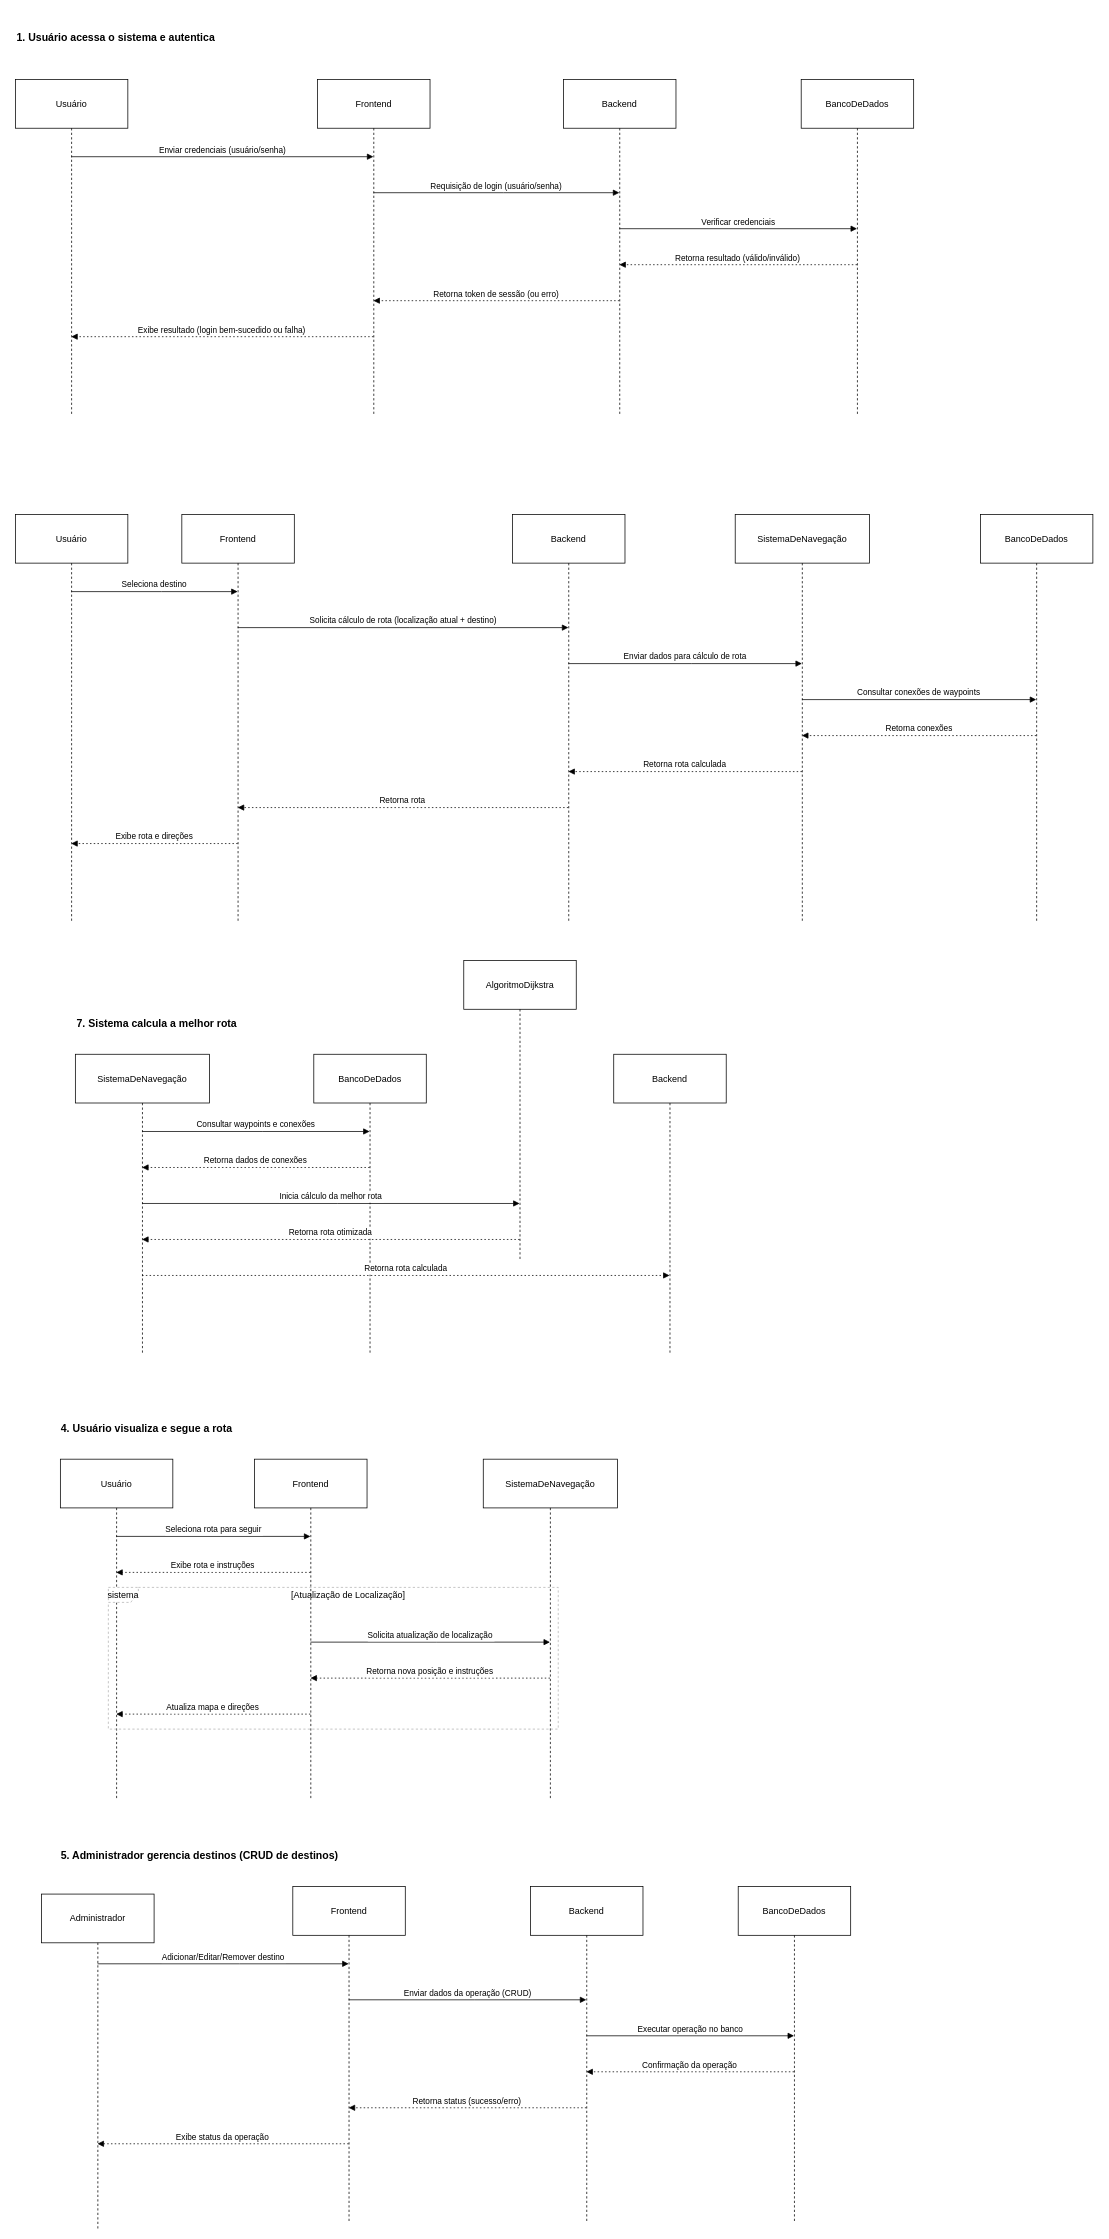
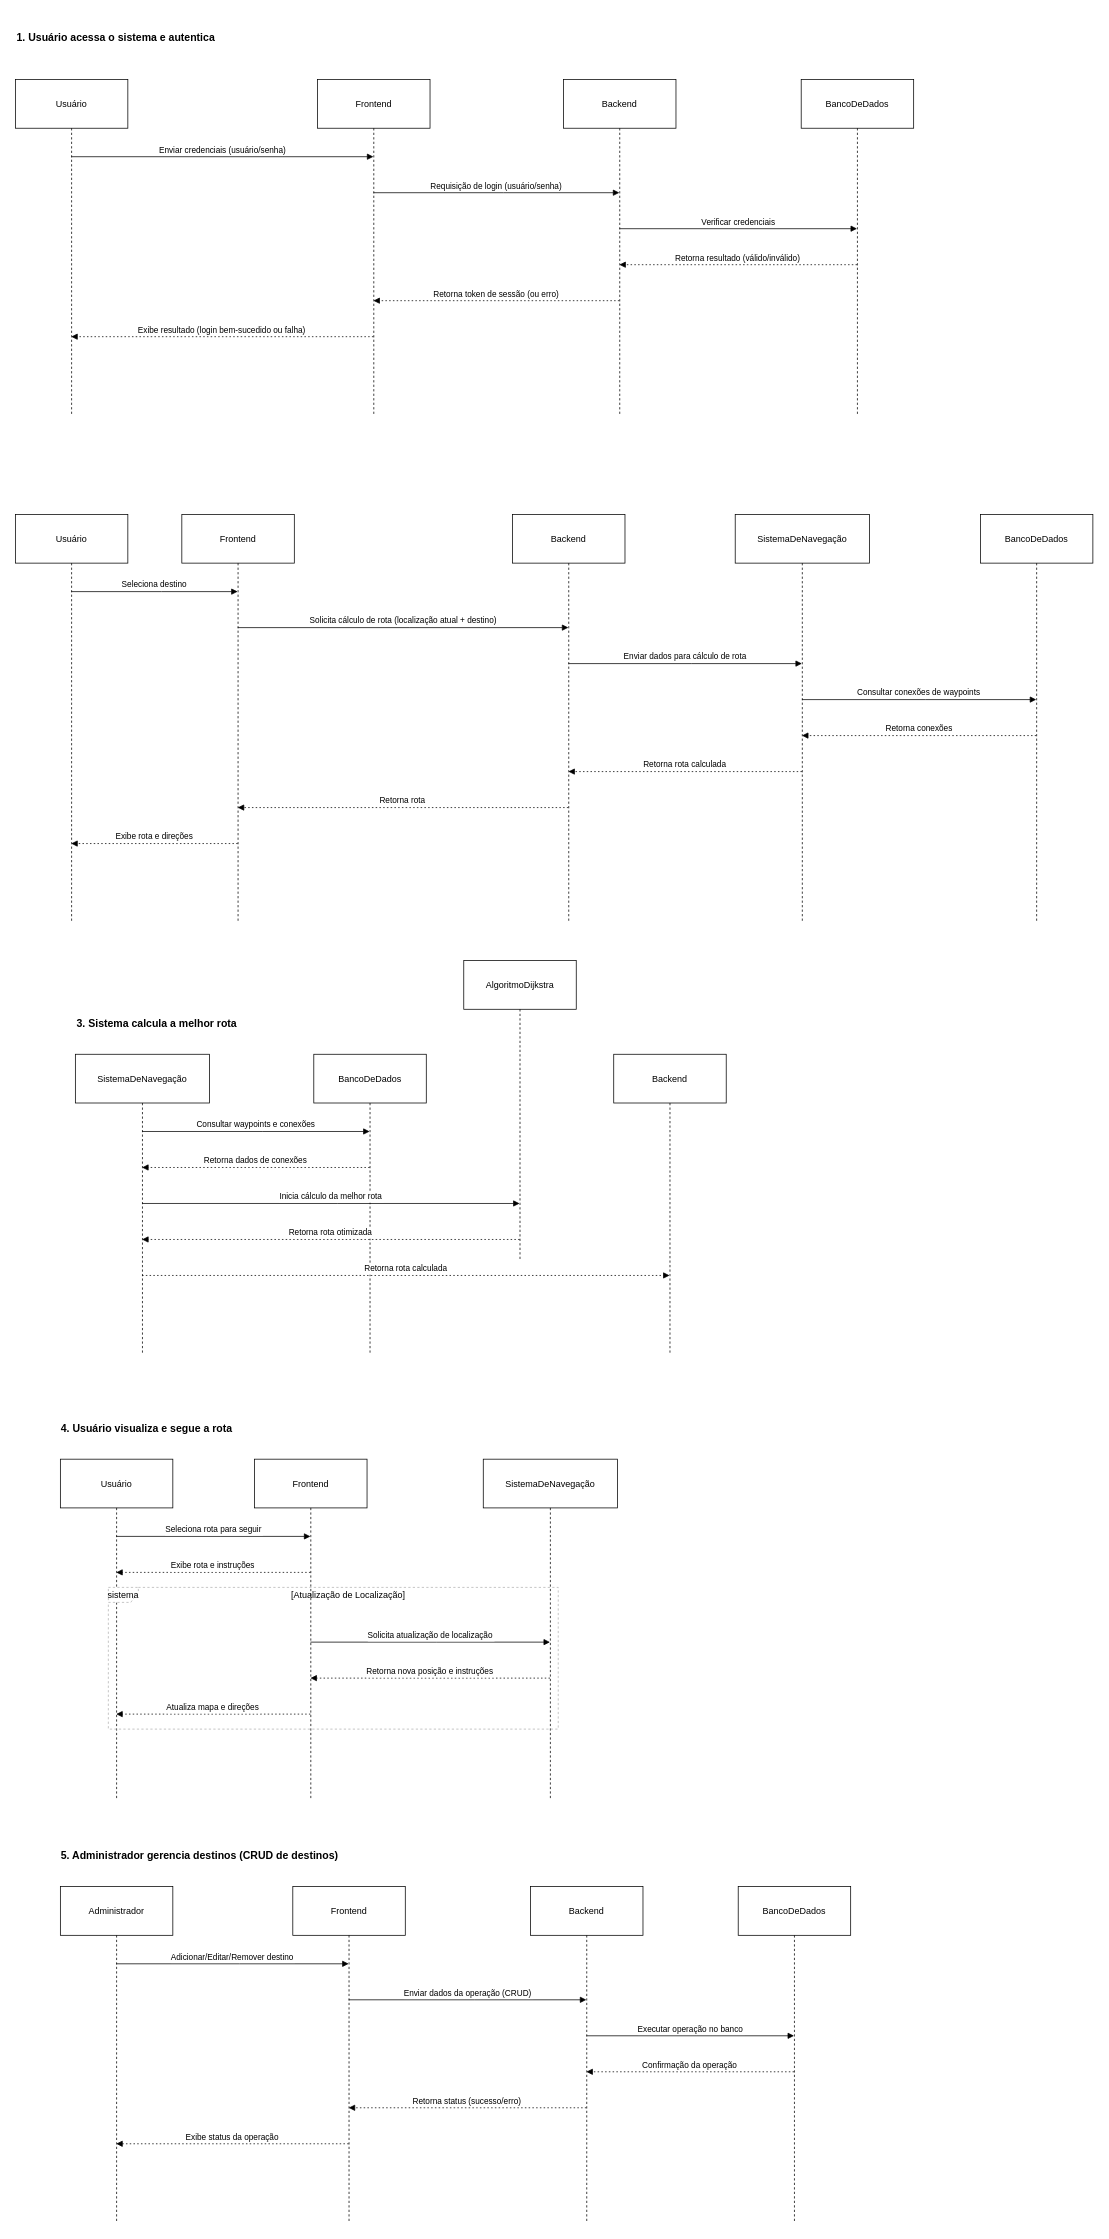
(146, 1012) -> (146, 1012)
(98, 2062) -> (117, 2055)
